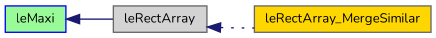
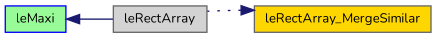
(237, 28) -> (224, 11)
